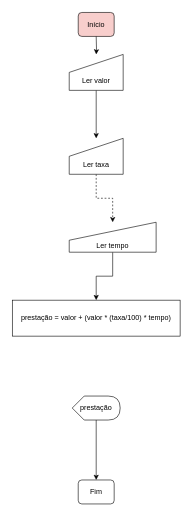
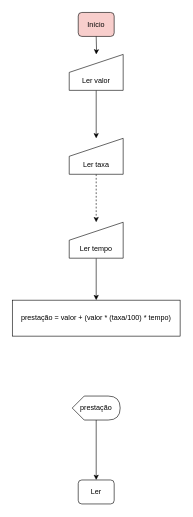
(113, 237) -> (96, 240)
(96, 492) -> (96, 492)
